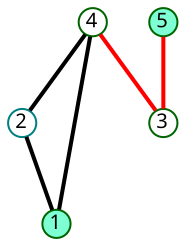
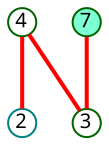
(163, 22) -> (87, 22)
(58, 72) -> (22, 73)
(56, 224) -> none
